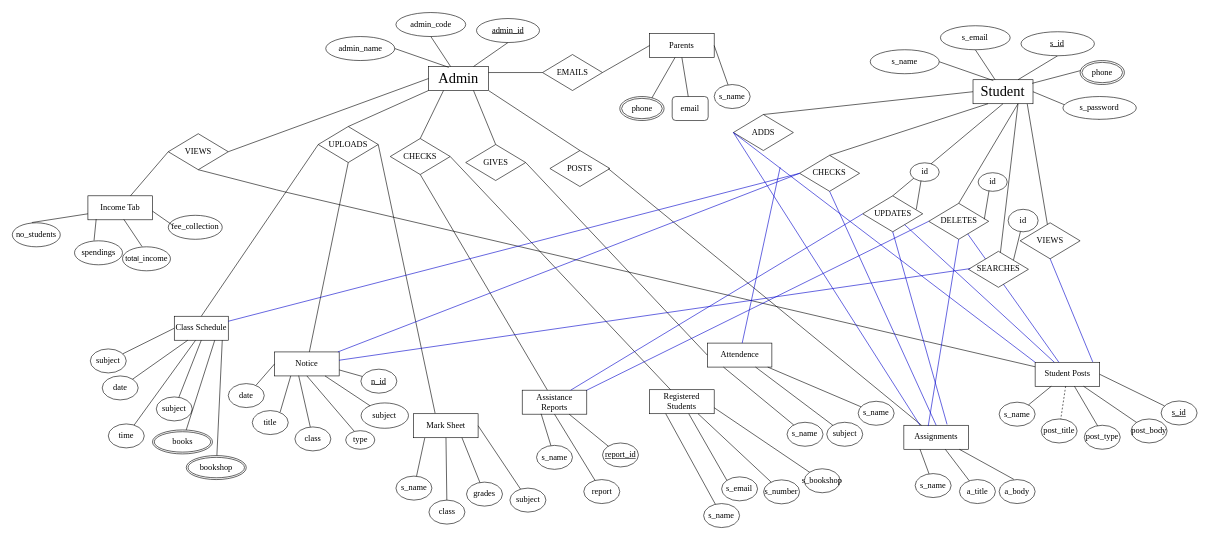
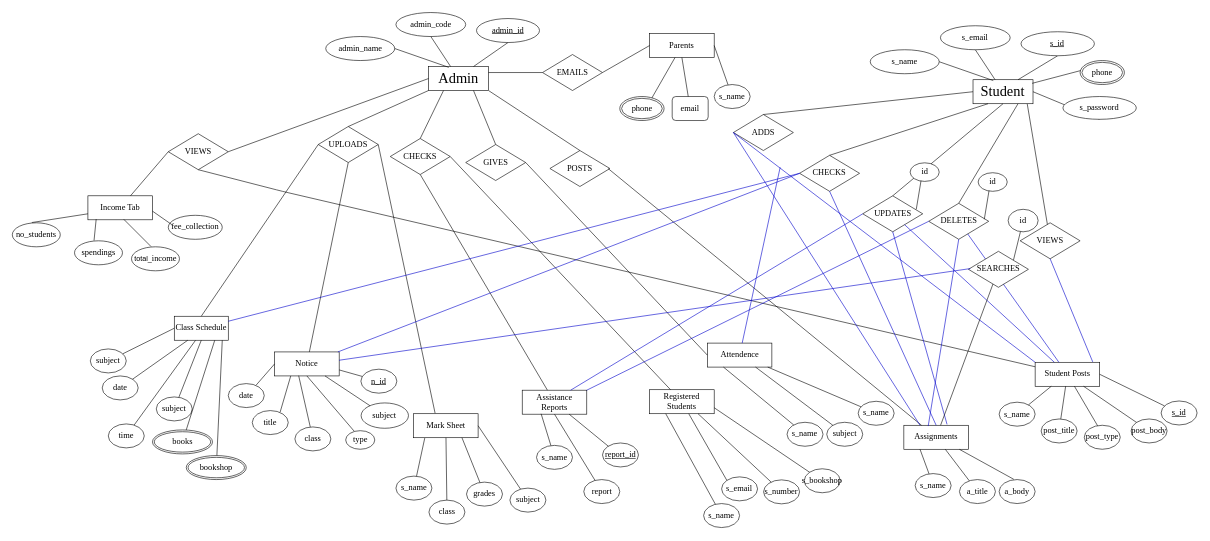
(1009, 180) -> (967, 354)
(147, 259) -> (156, 259)
(1063, 402) -> (1063, 402)
